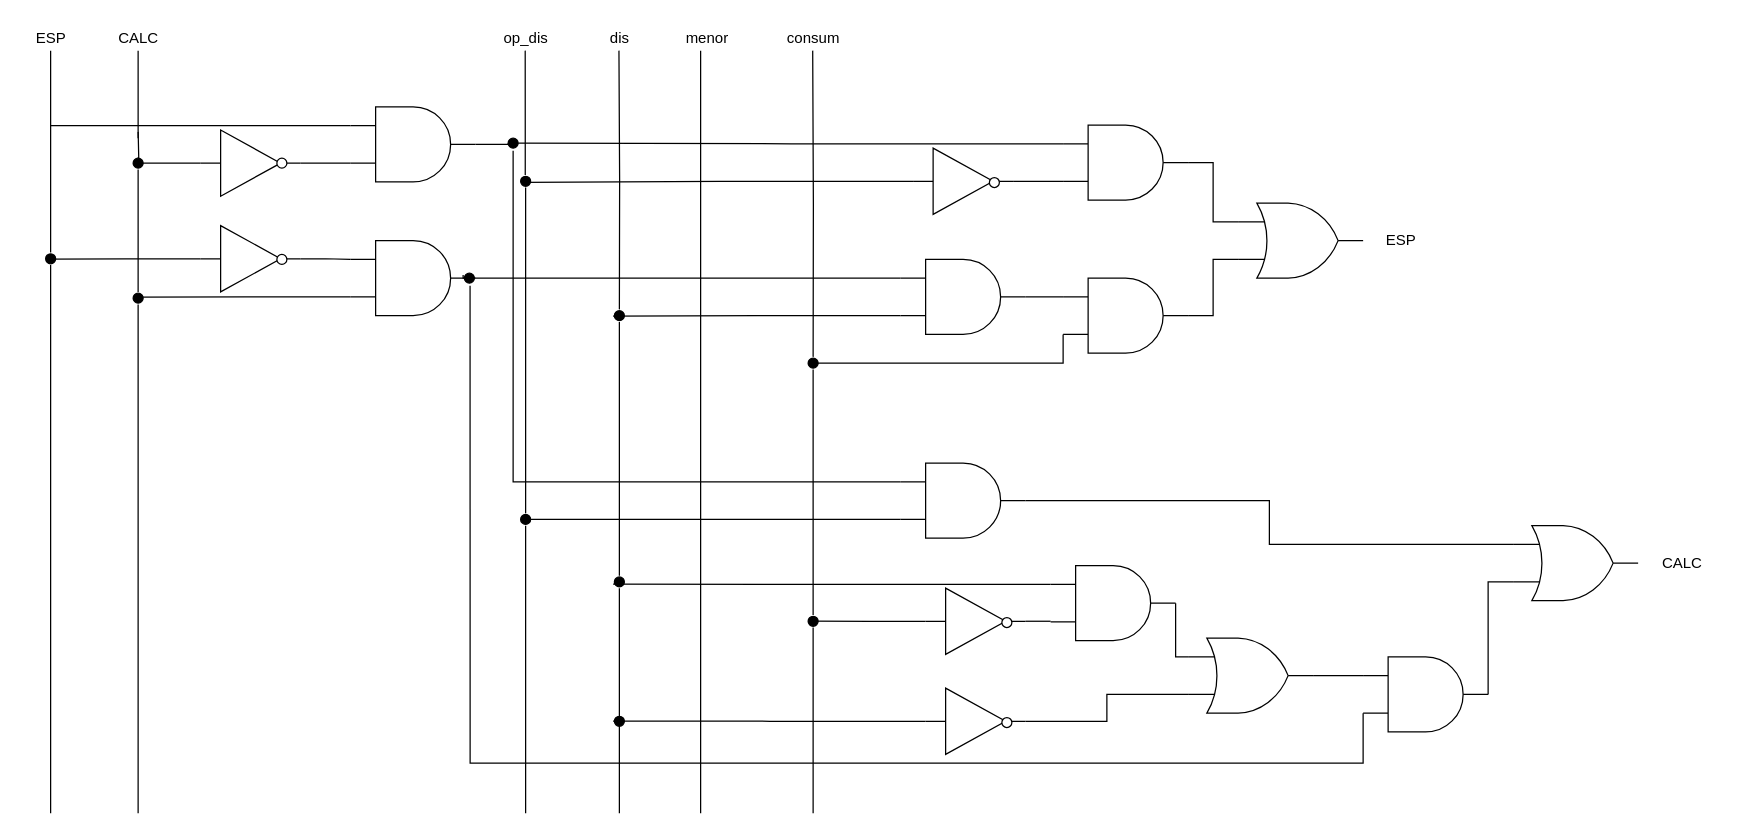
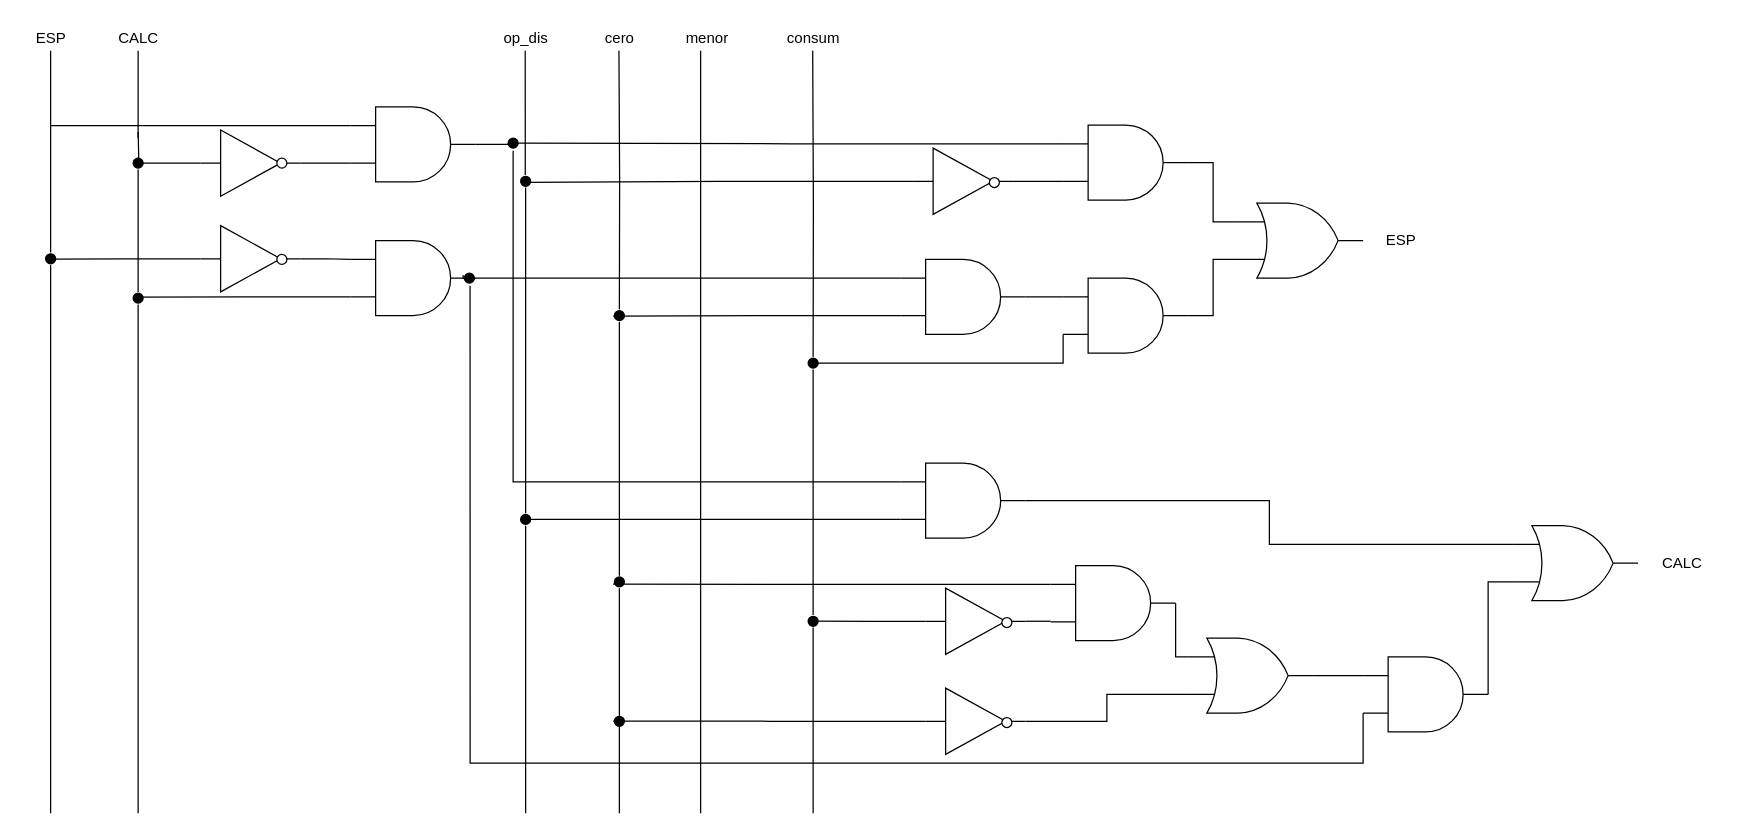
(620, 38) -> (620, 38)
